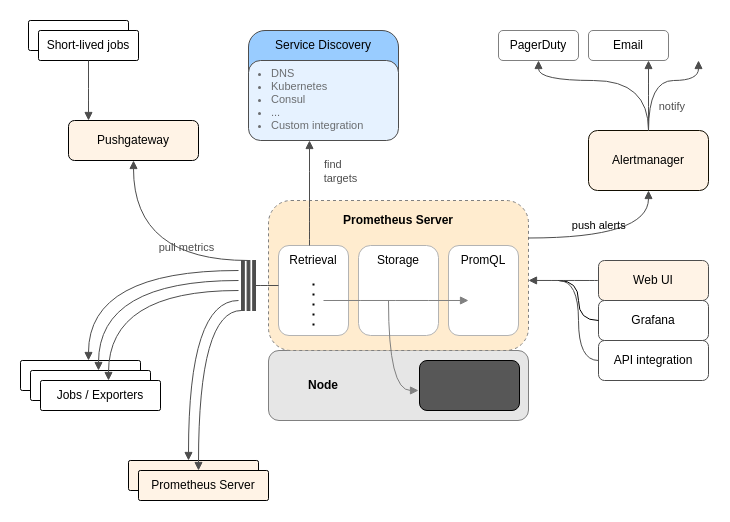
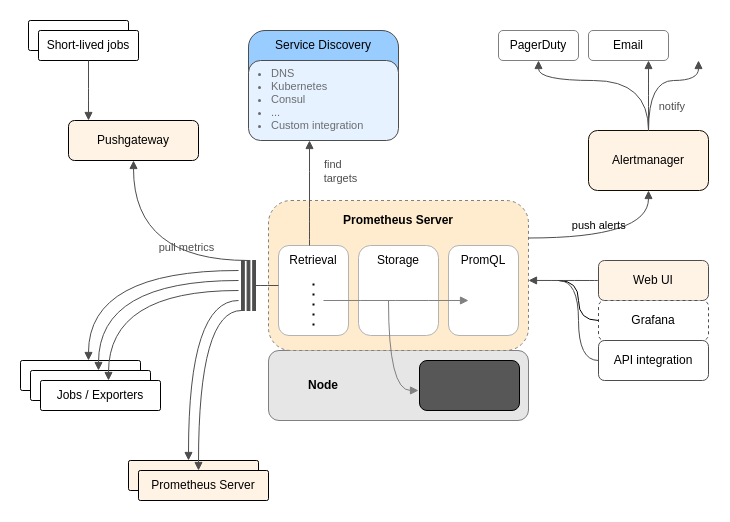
(654, 321) -> (654, 321)
